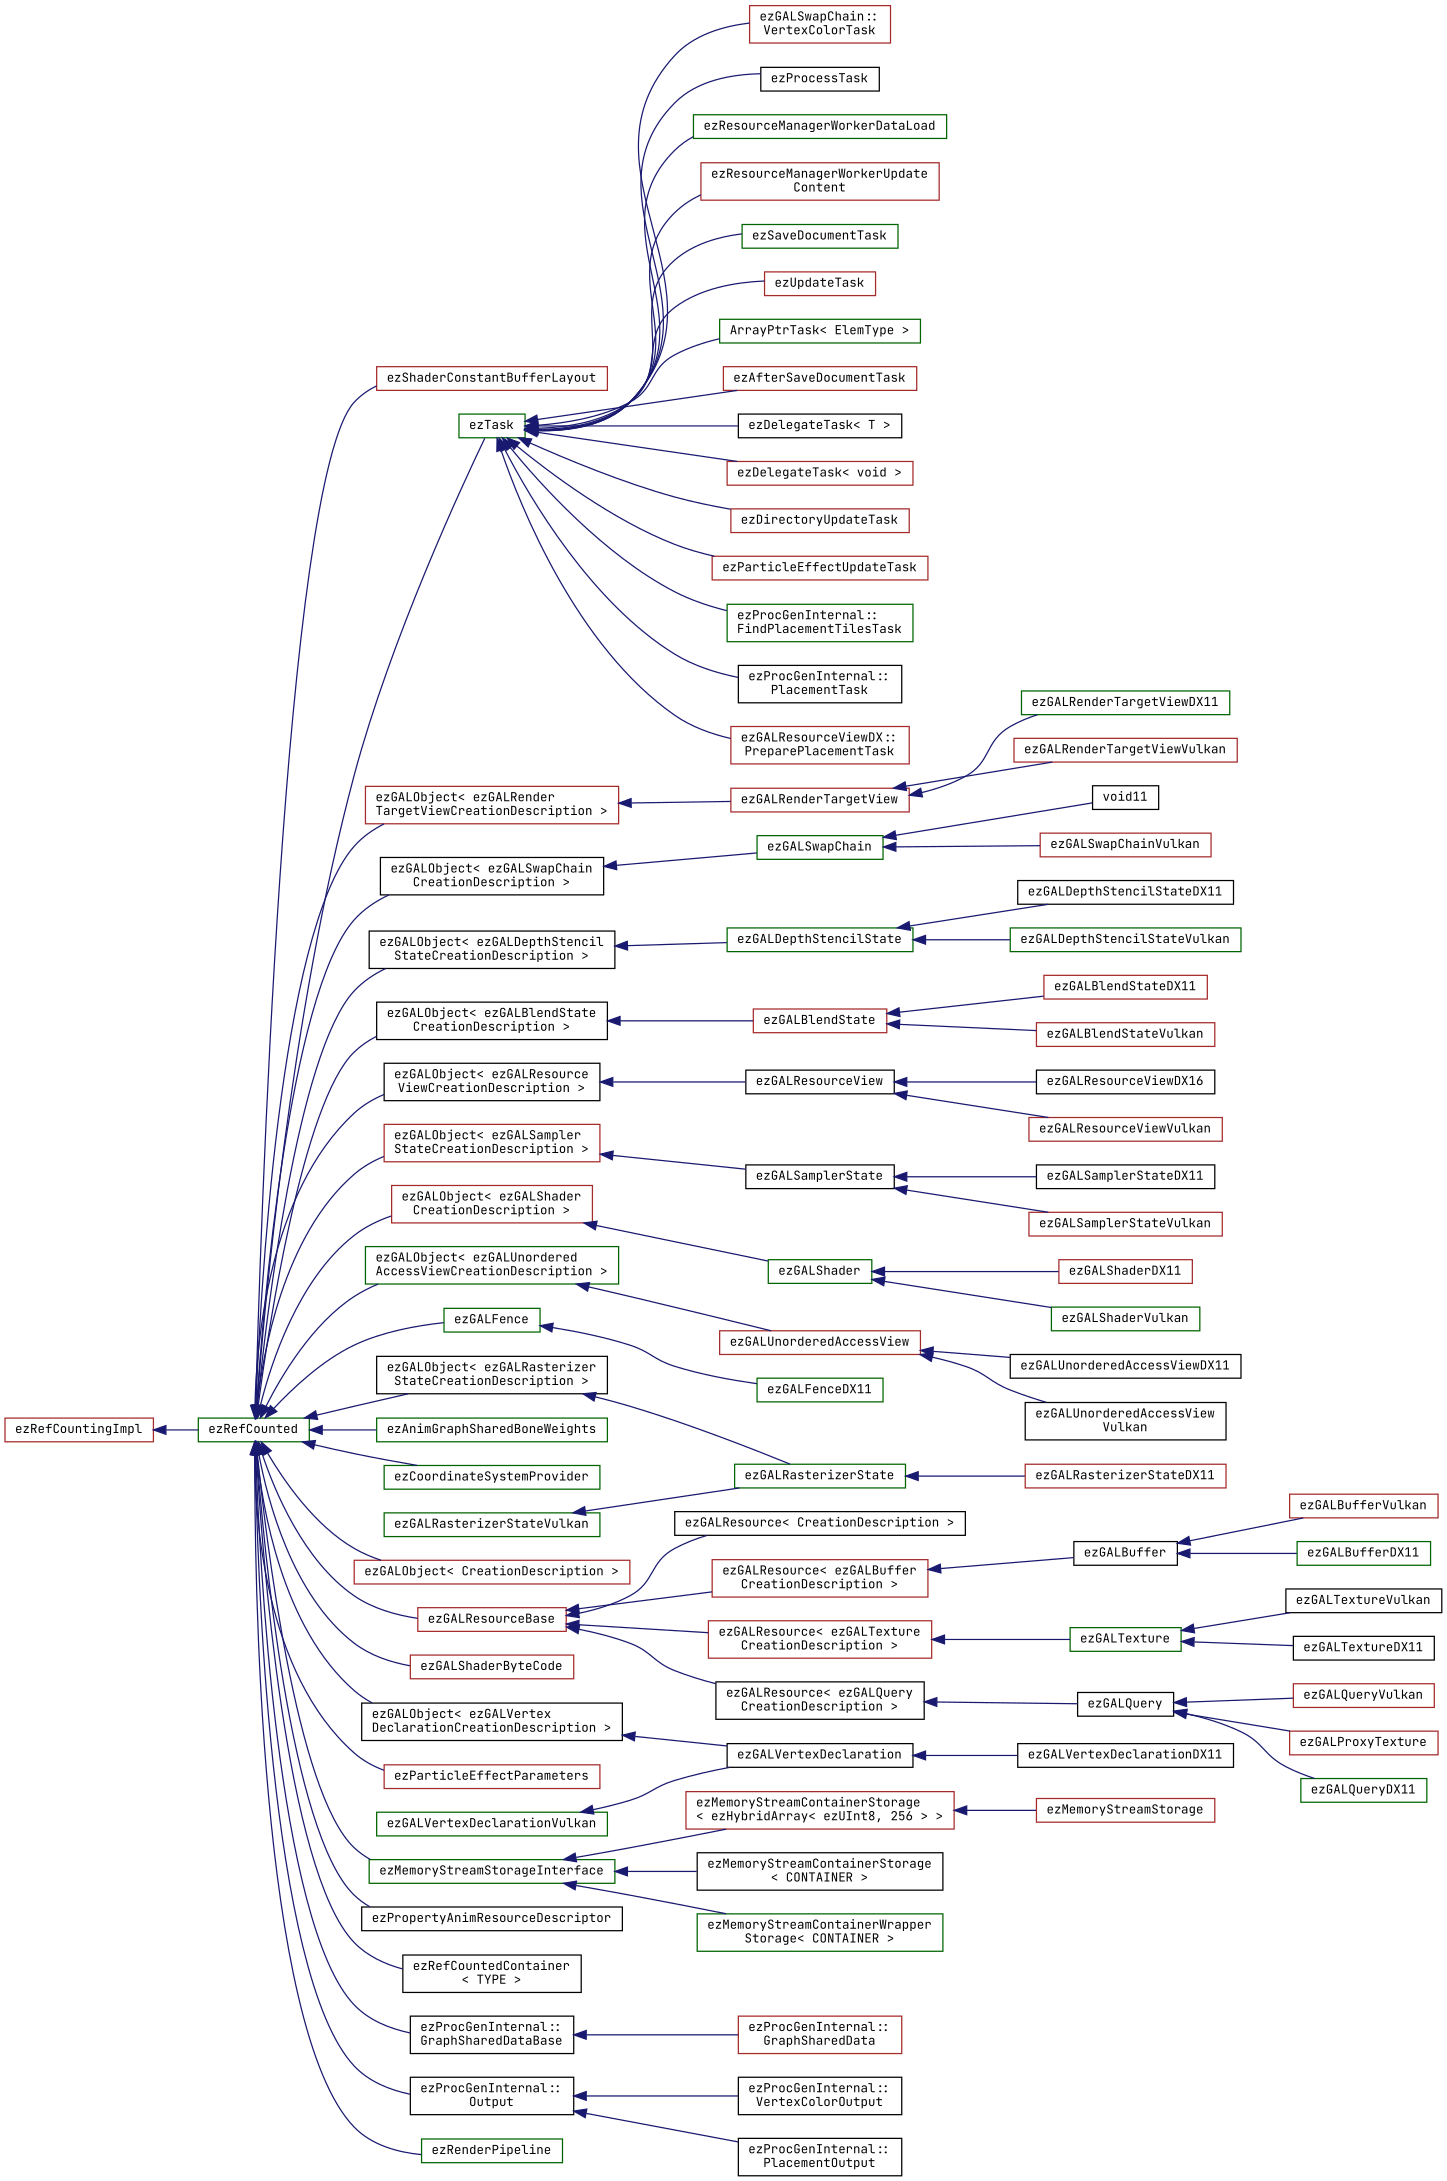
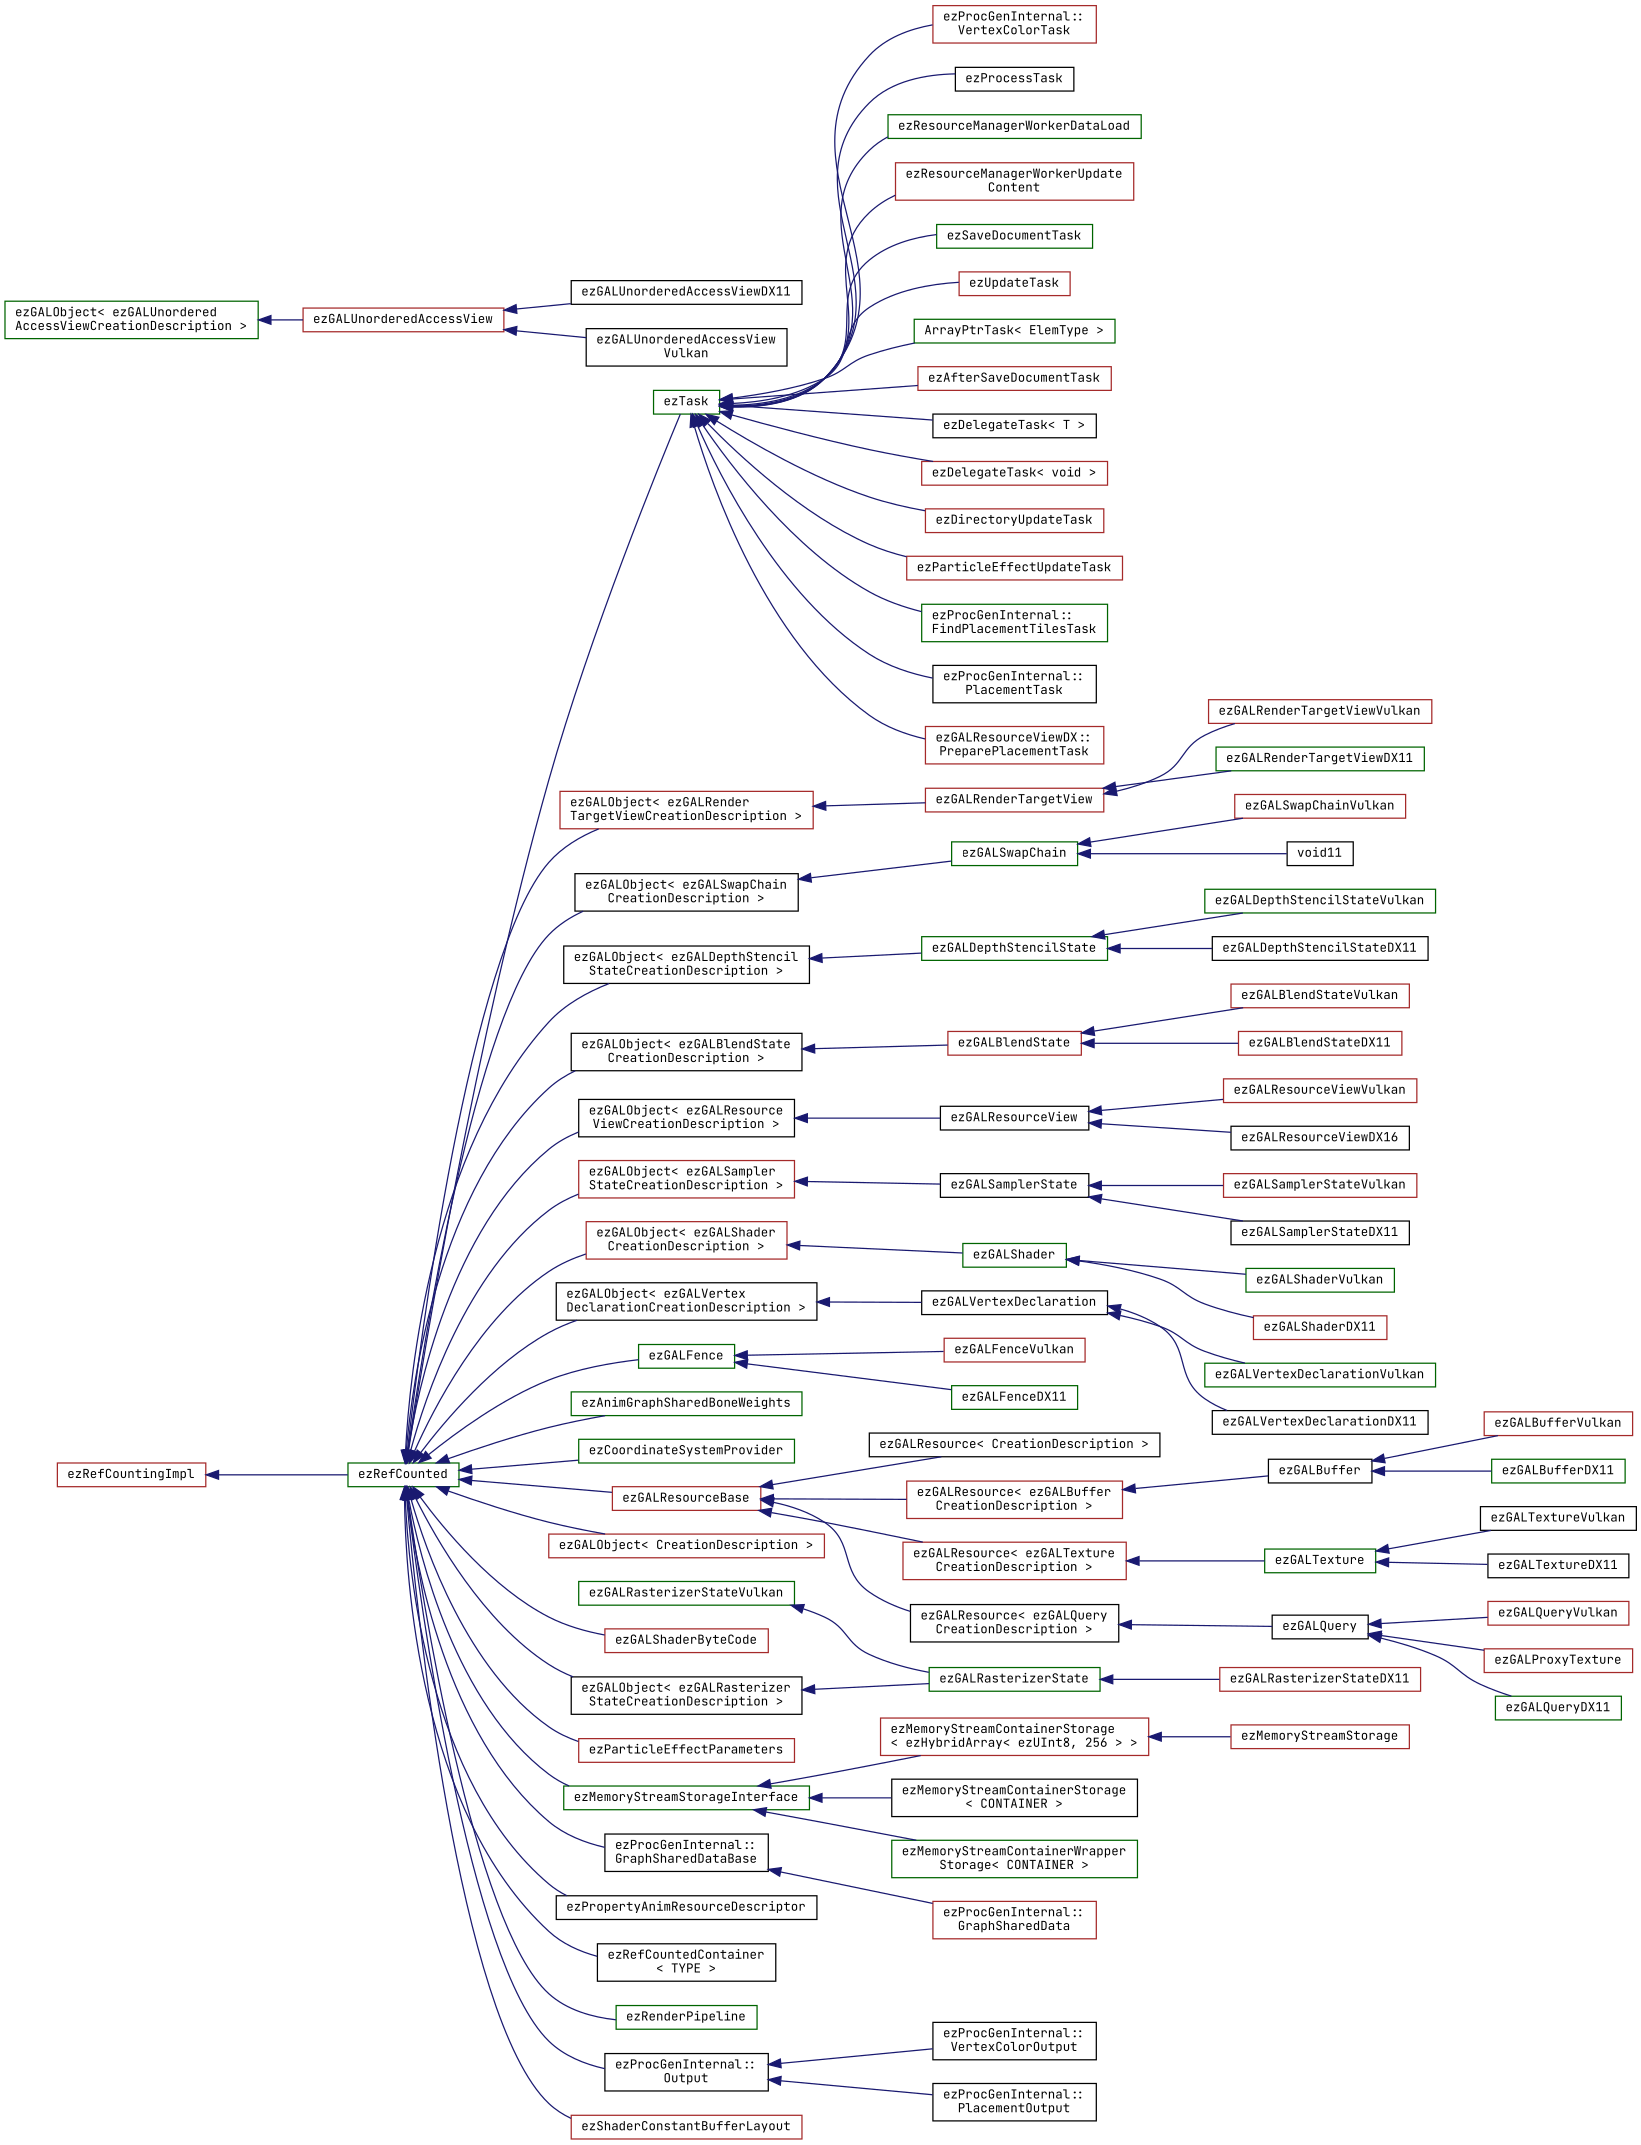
(820, 24) -> (1015, 24)
(312, 1335) -> none
none -> (1015, 1350)
(660, 1786) -> (1183, 1339)
